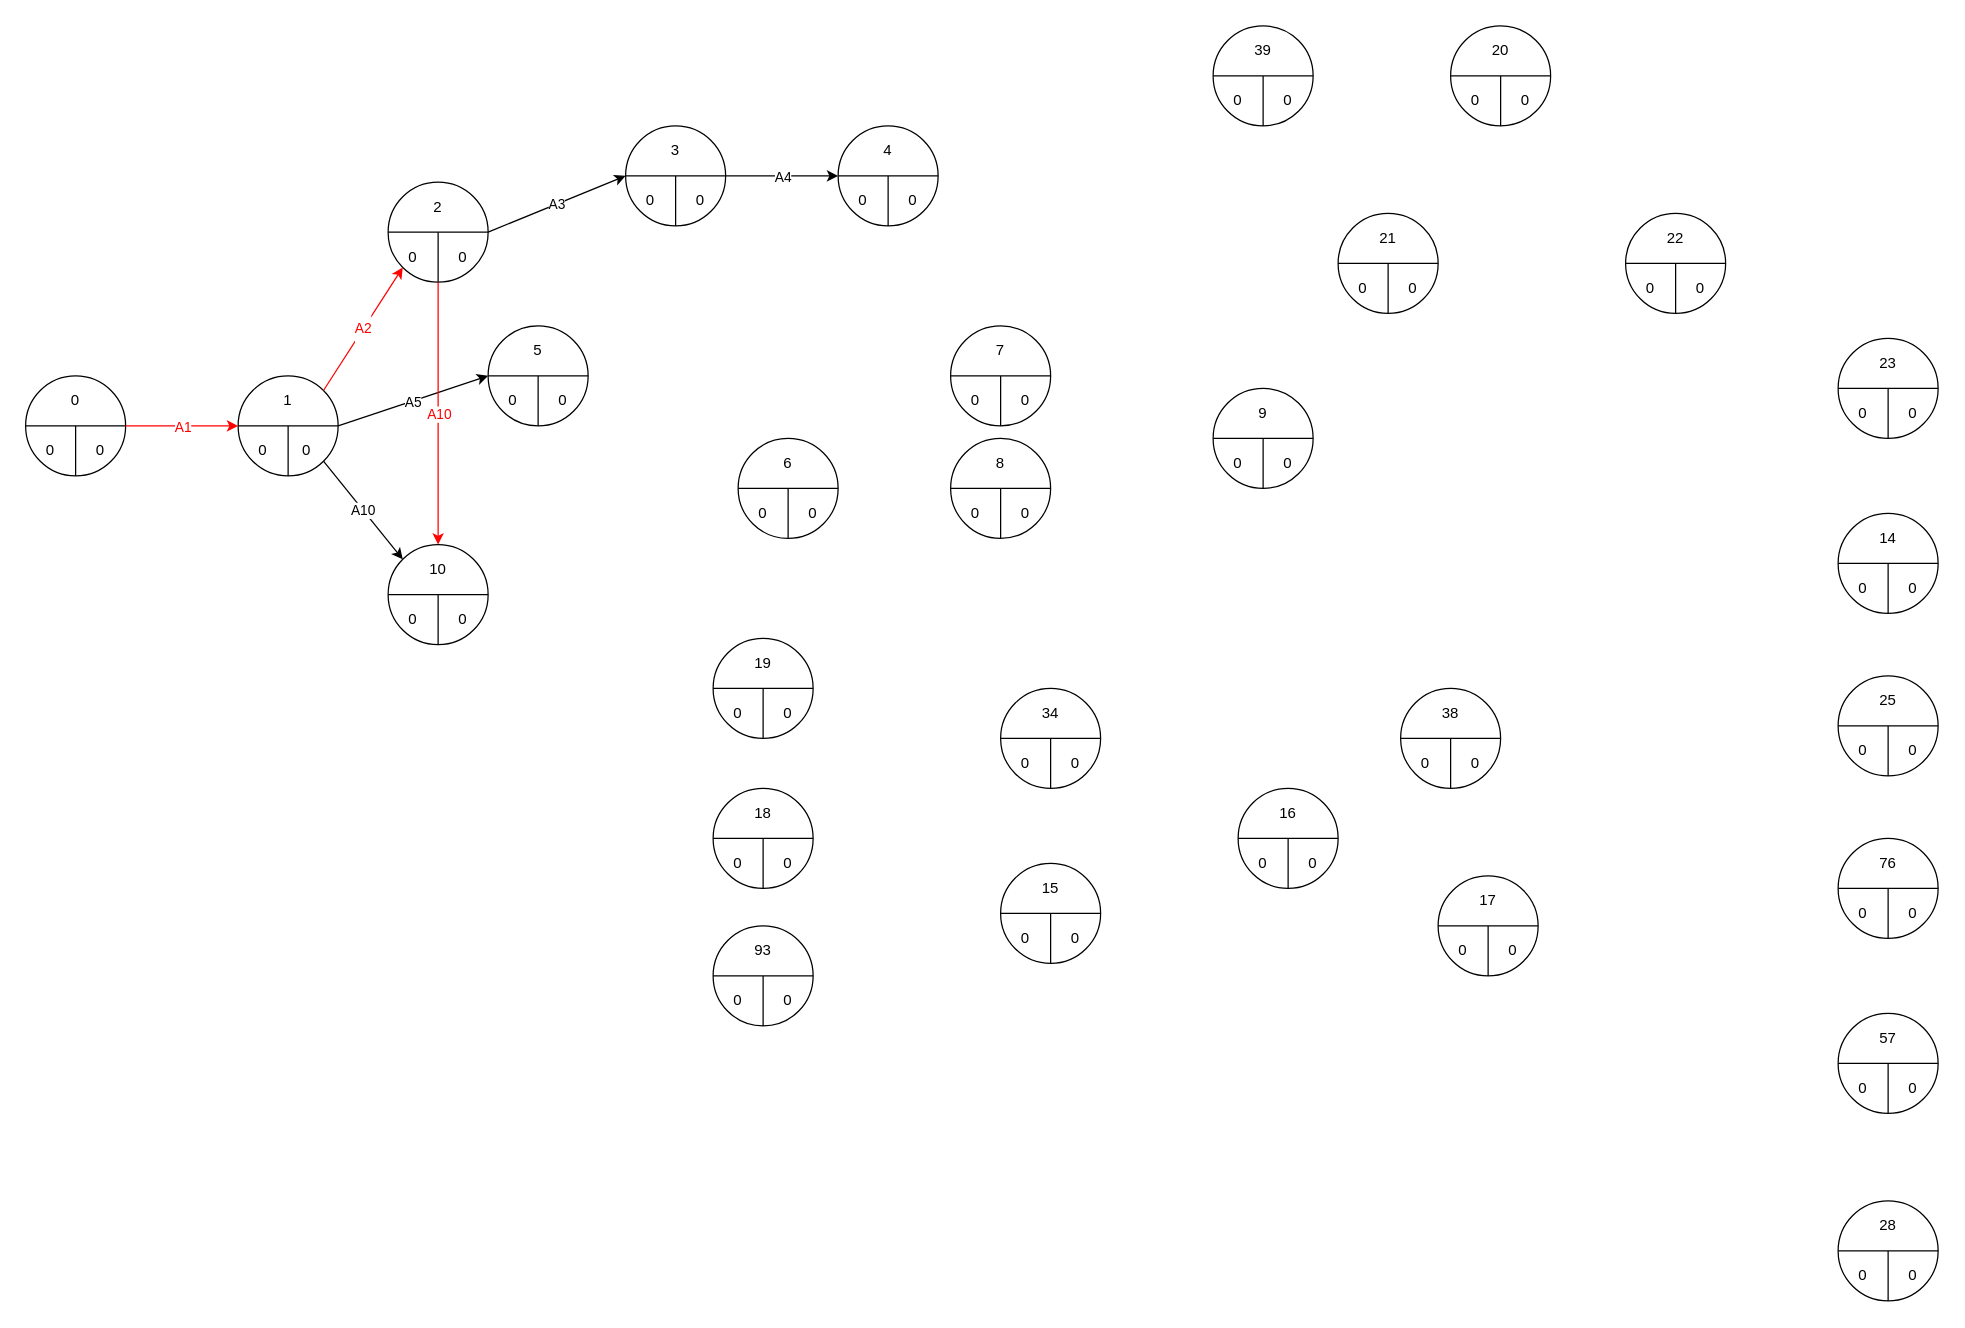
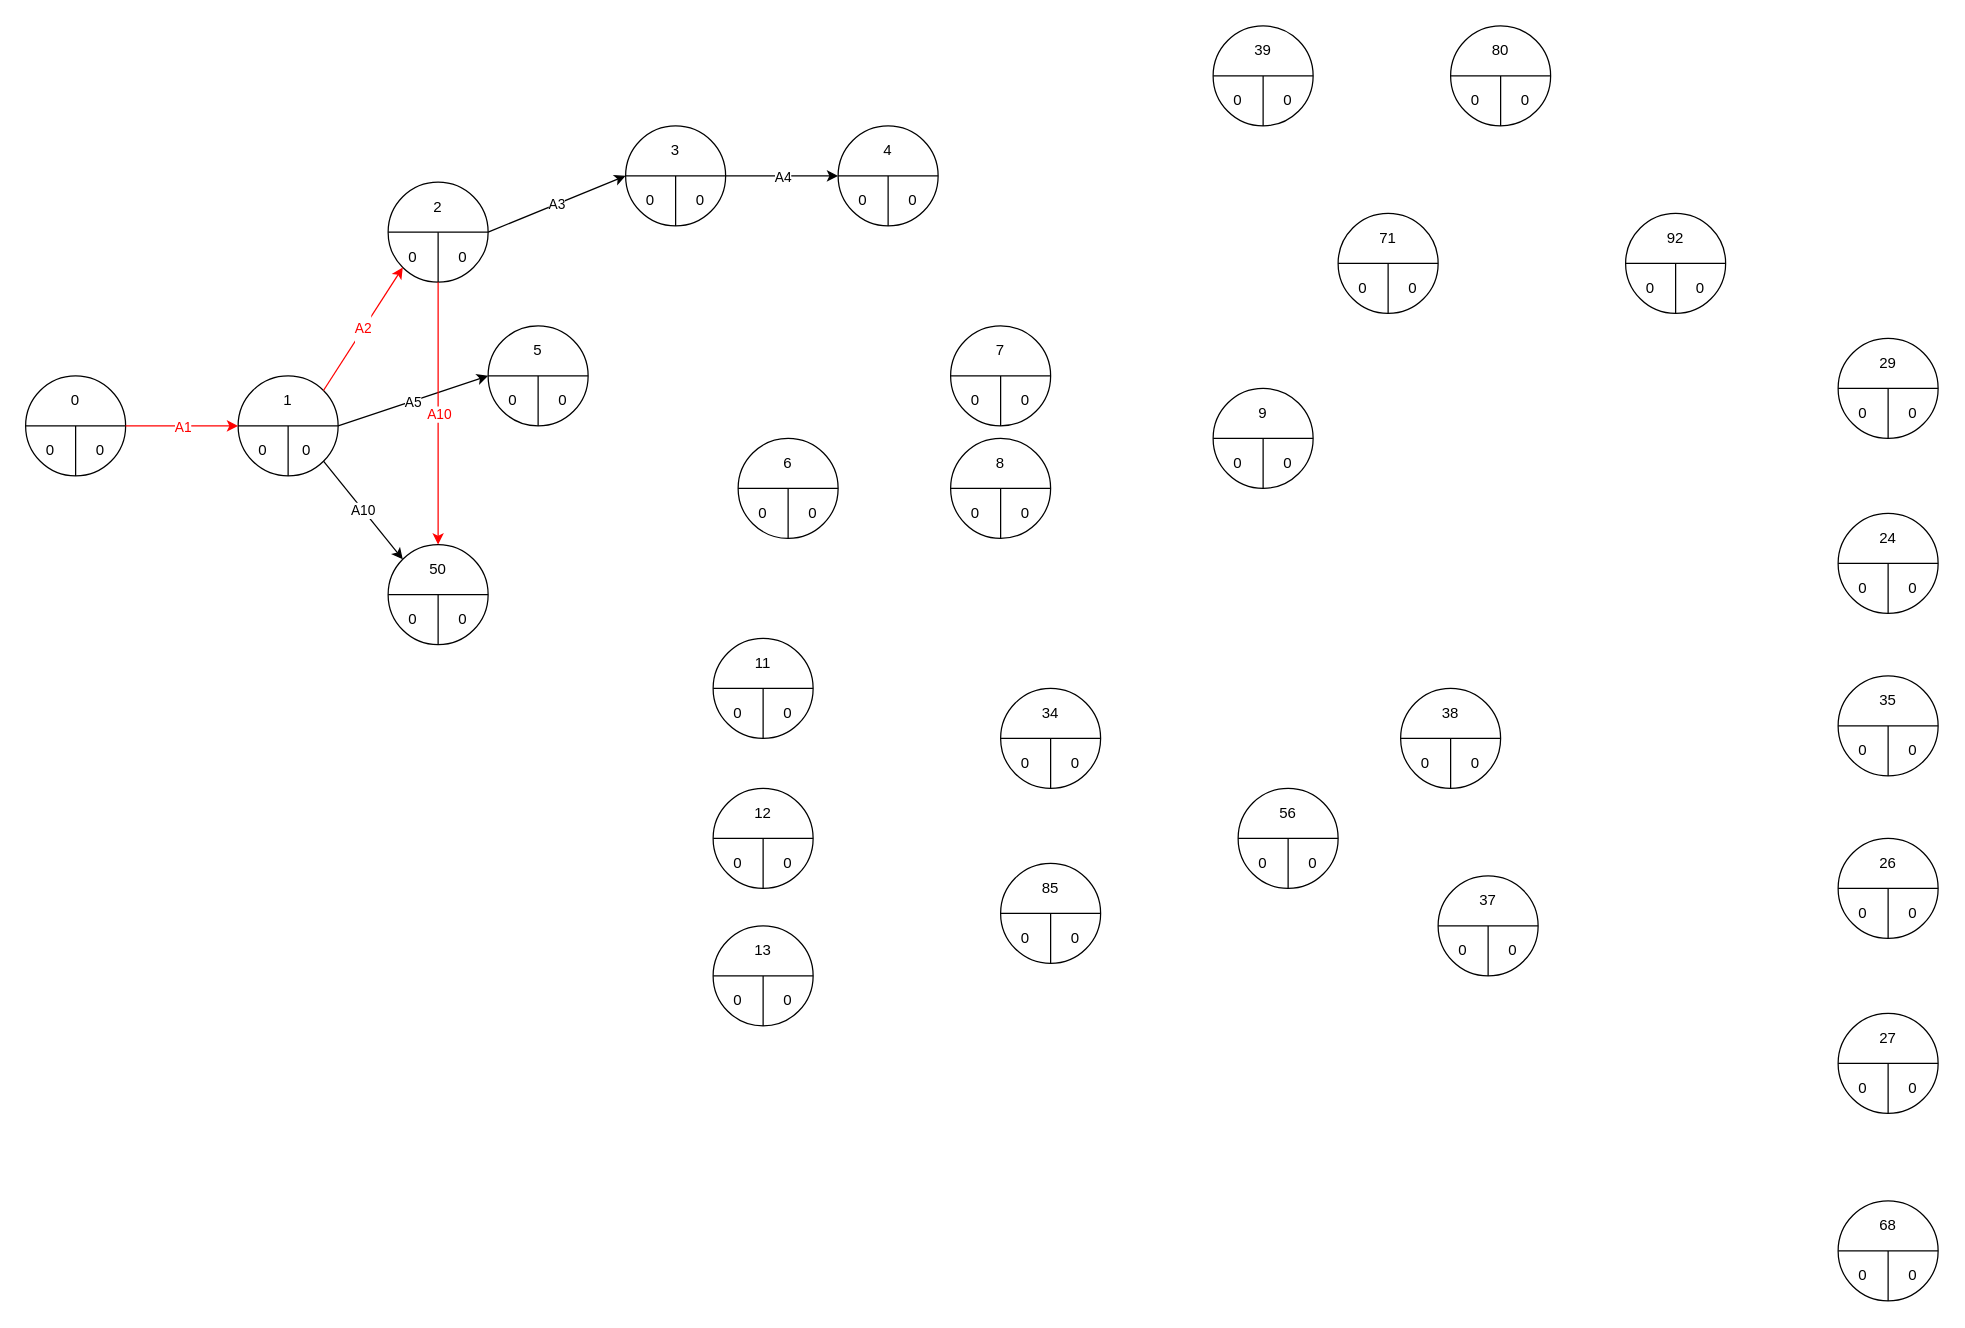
(1501, 51) -> (1501, 51)
(1388, 238) -> (1388, 238)
(1676, 238) -> (1676, 238)
(1888, 363) -> (1888, 363)
(1888, 538) -> (1888, 538)
(438, 569) -> (438, 569)
(763, 663) -> (763, 663)
(1888, 701) -> (1888, 701)
(763, 813) -> (763, 813)
(1288, 813) -> (1288, 813)
(1888, 863) -> (1888, 863)
(1051, 888) -> (1051, 888)
(1488, 901) -> (1488, 901)
(763, 951) -> (763, 951)
(1888, 1038) -> (1888, 1038)
(1888, 1226) -> (1888, 1226)
